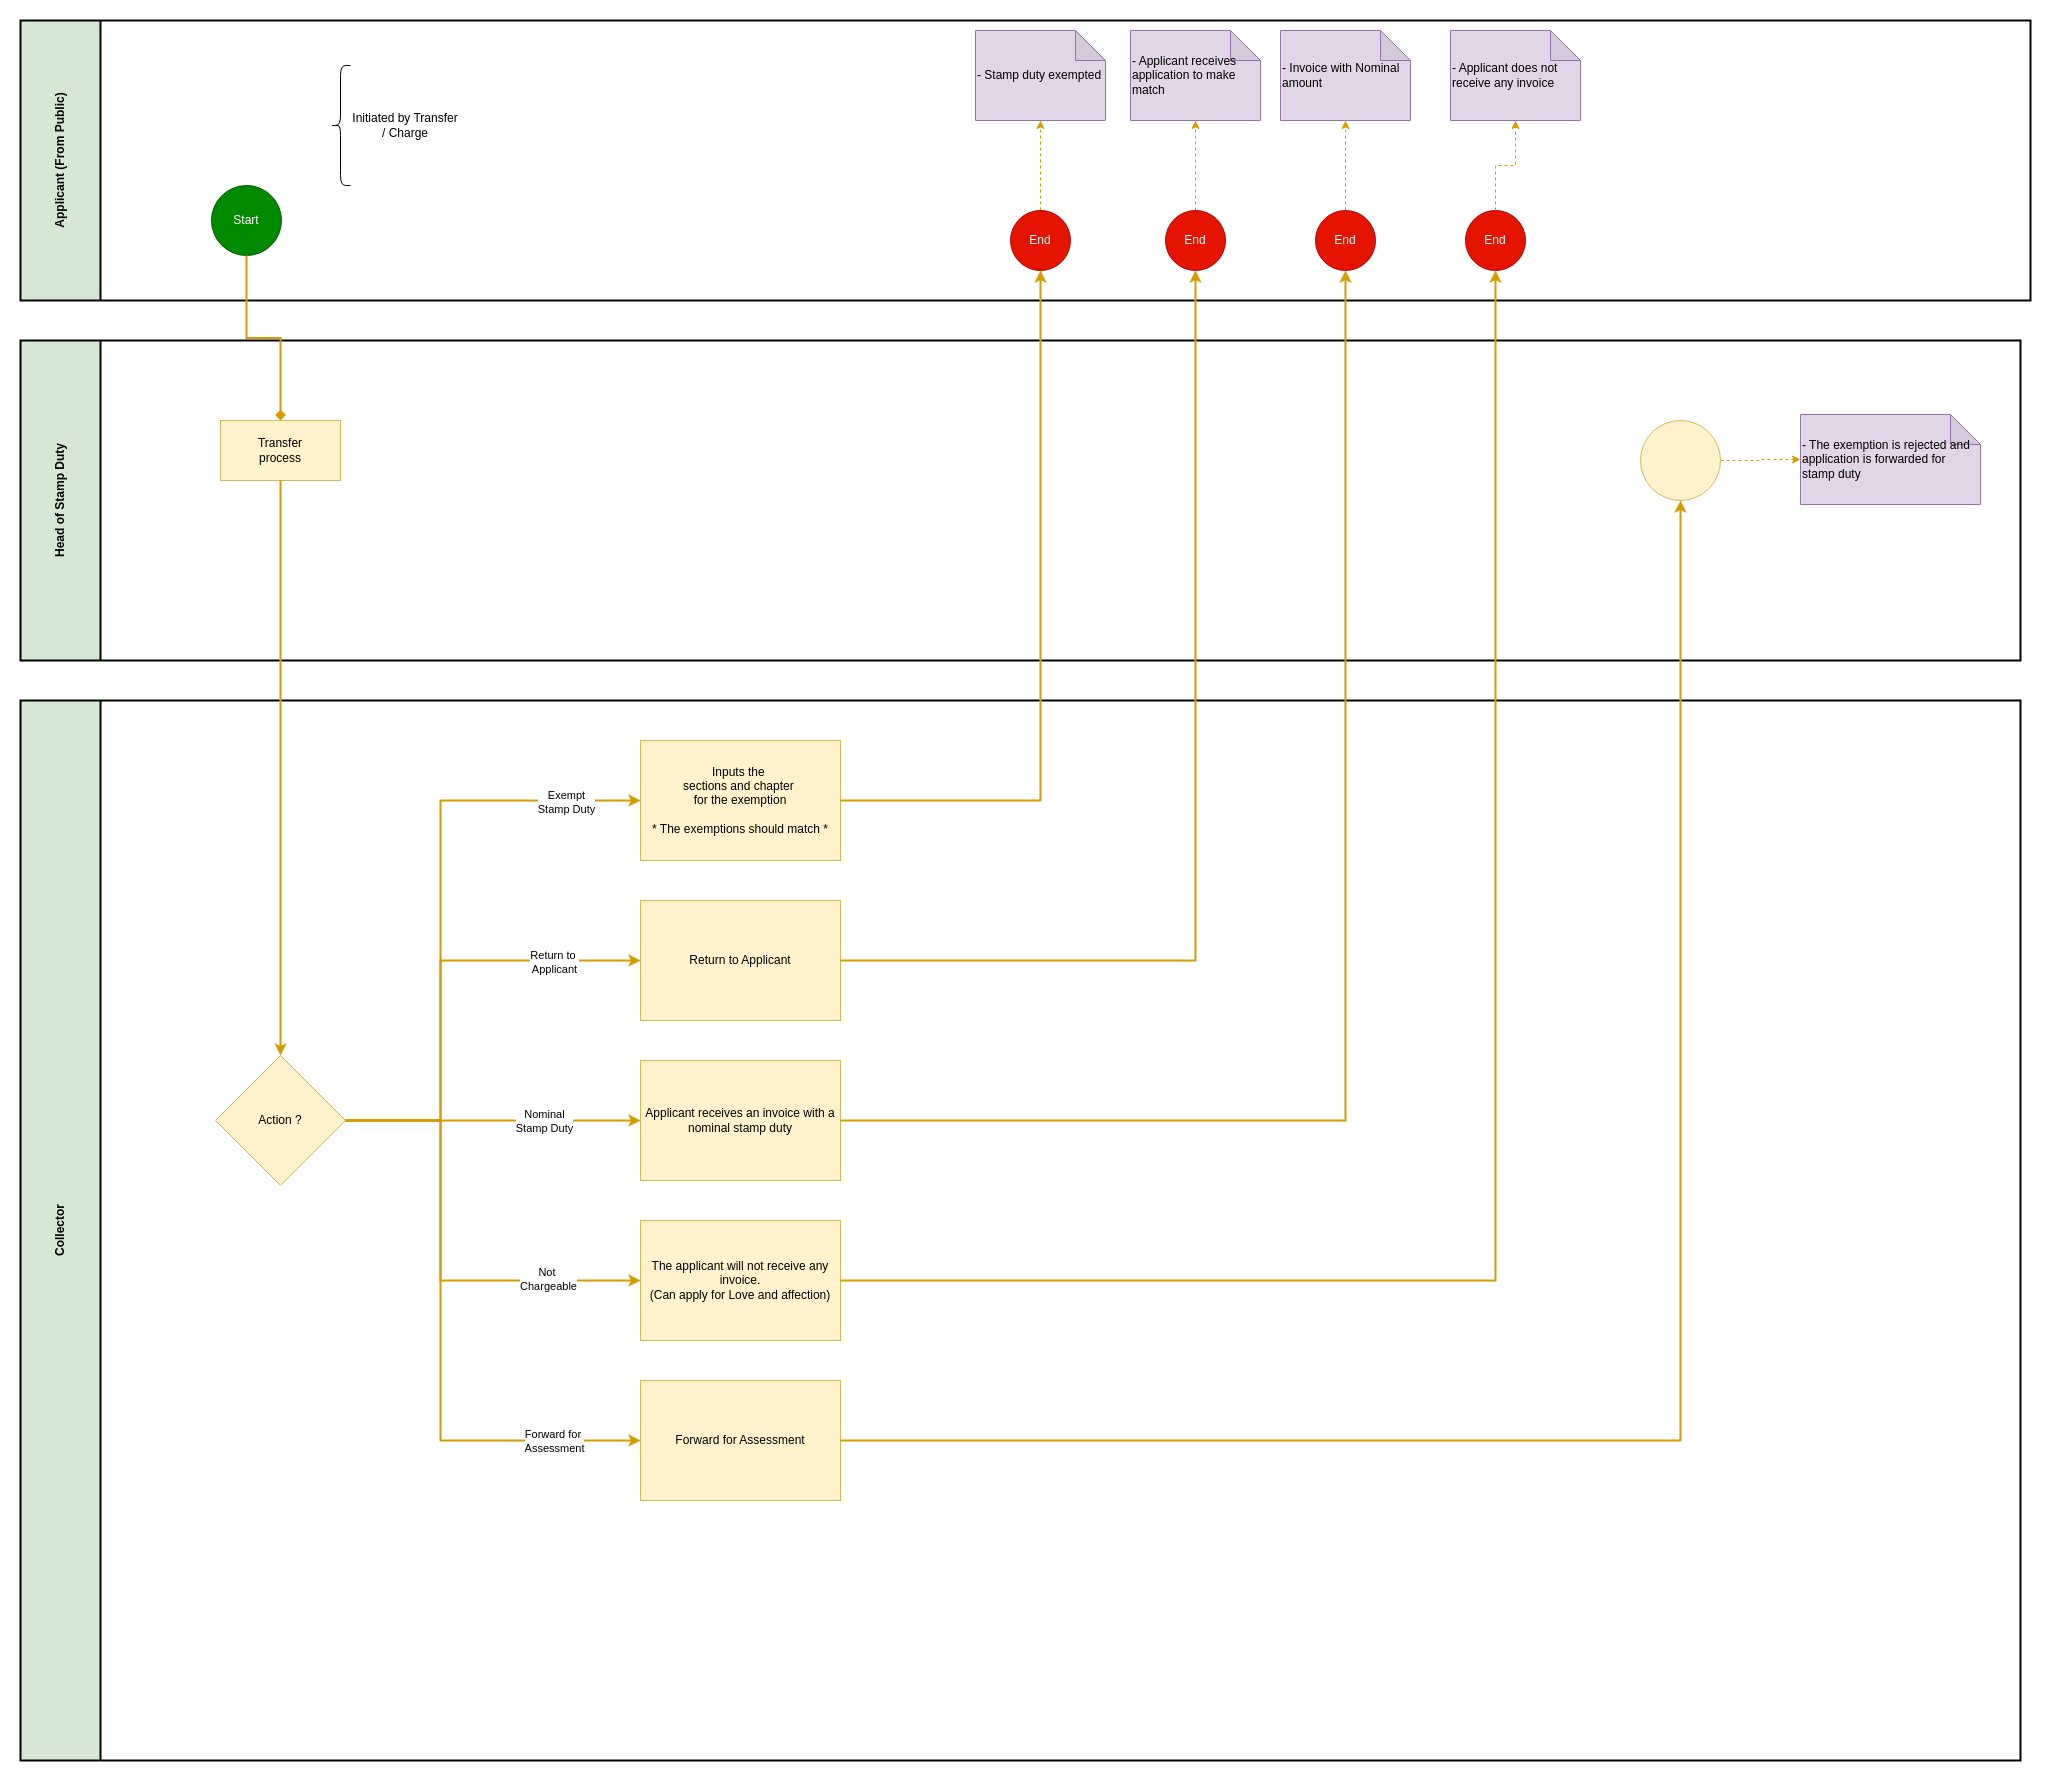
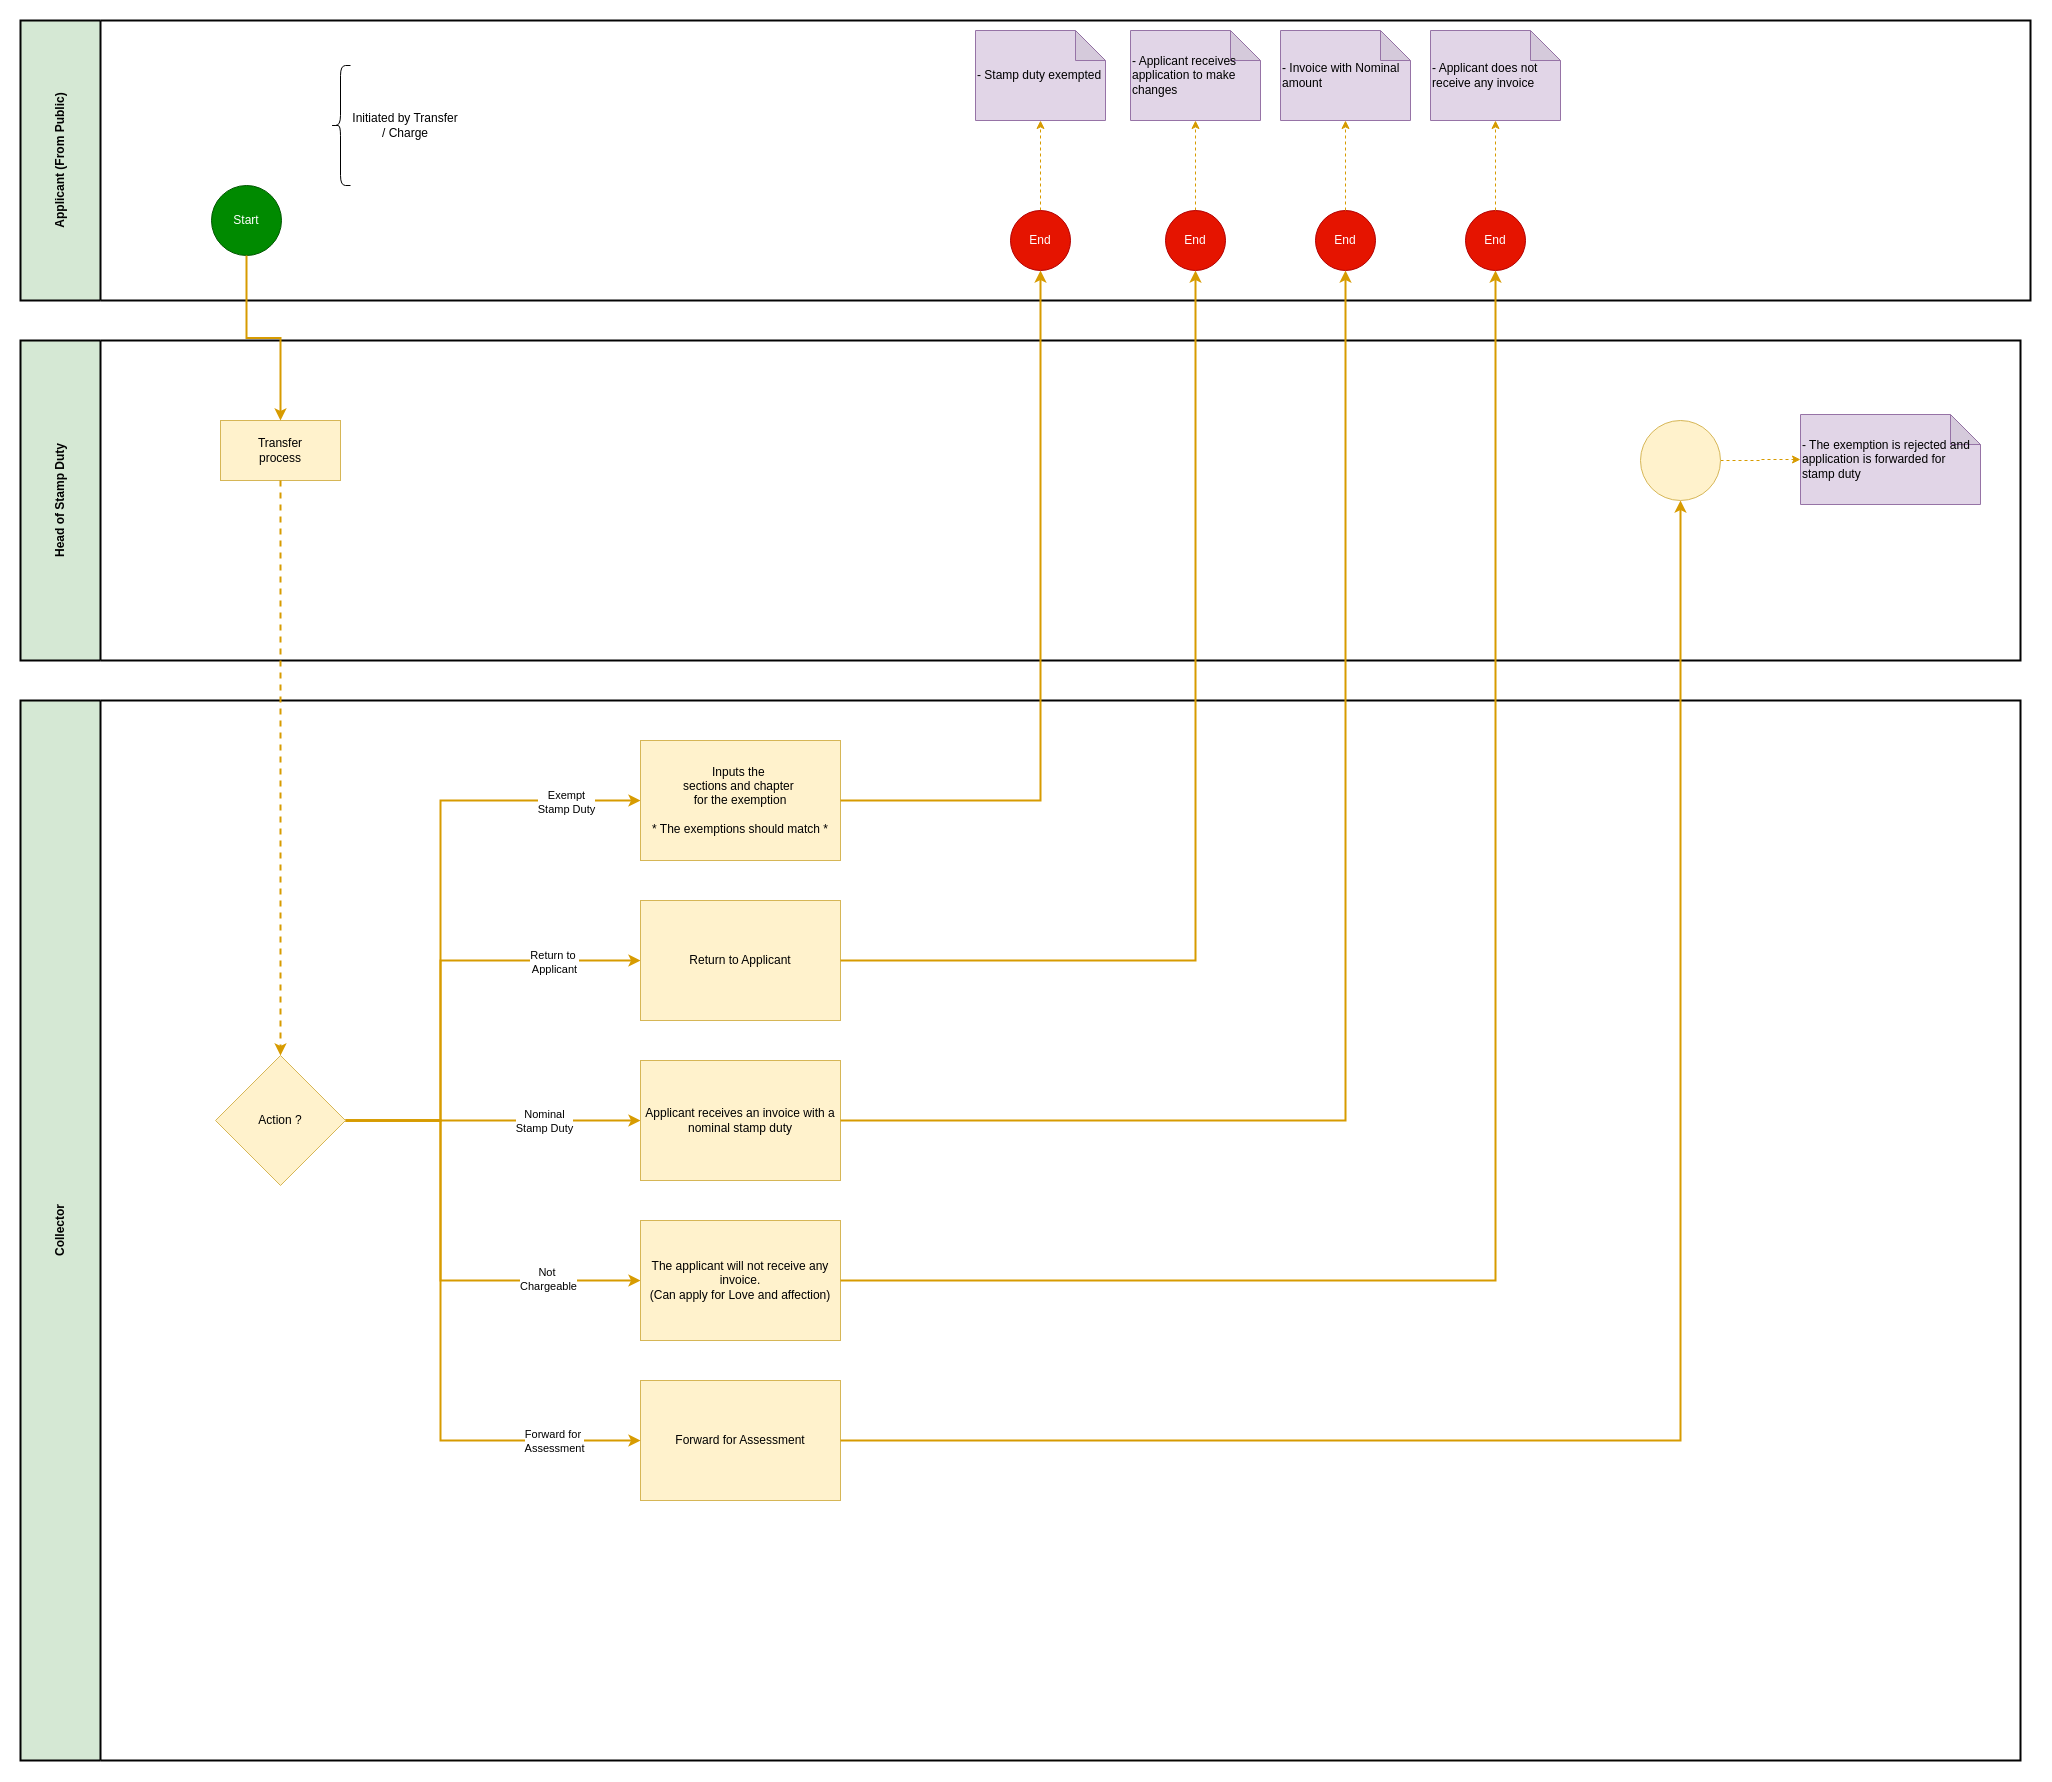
(1197, 76) -> (1197, 76)
(1516, 76) -> (1496, 76)
(281, 409) -> (281, 410)
(281, 765) -> (281, 765)
